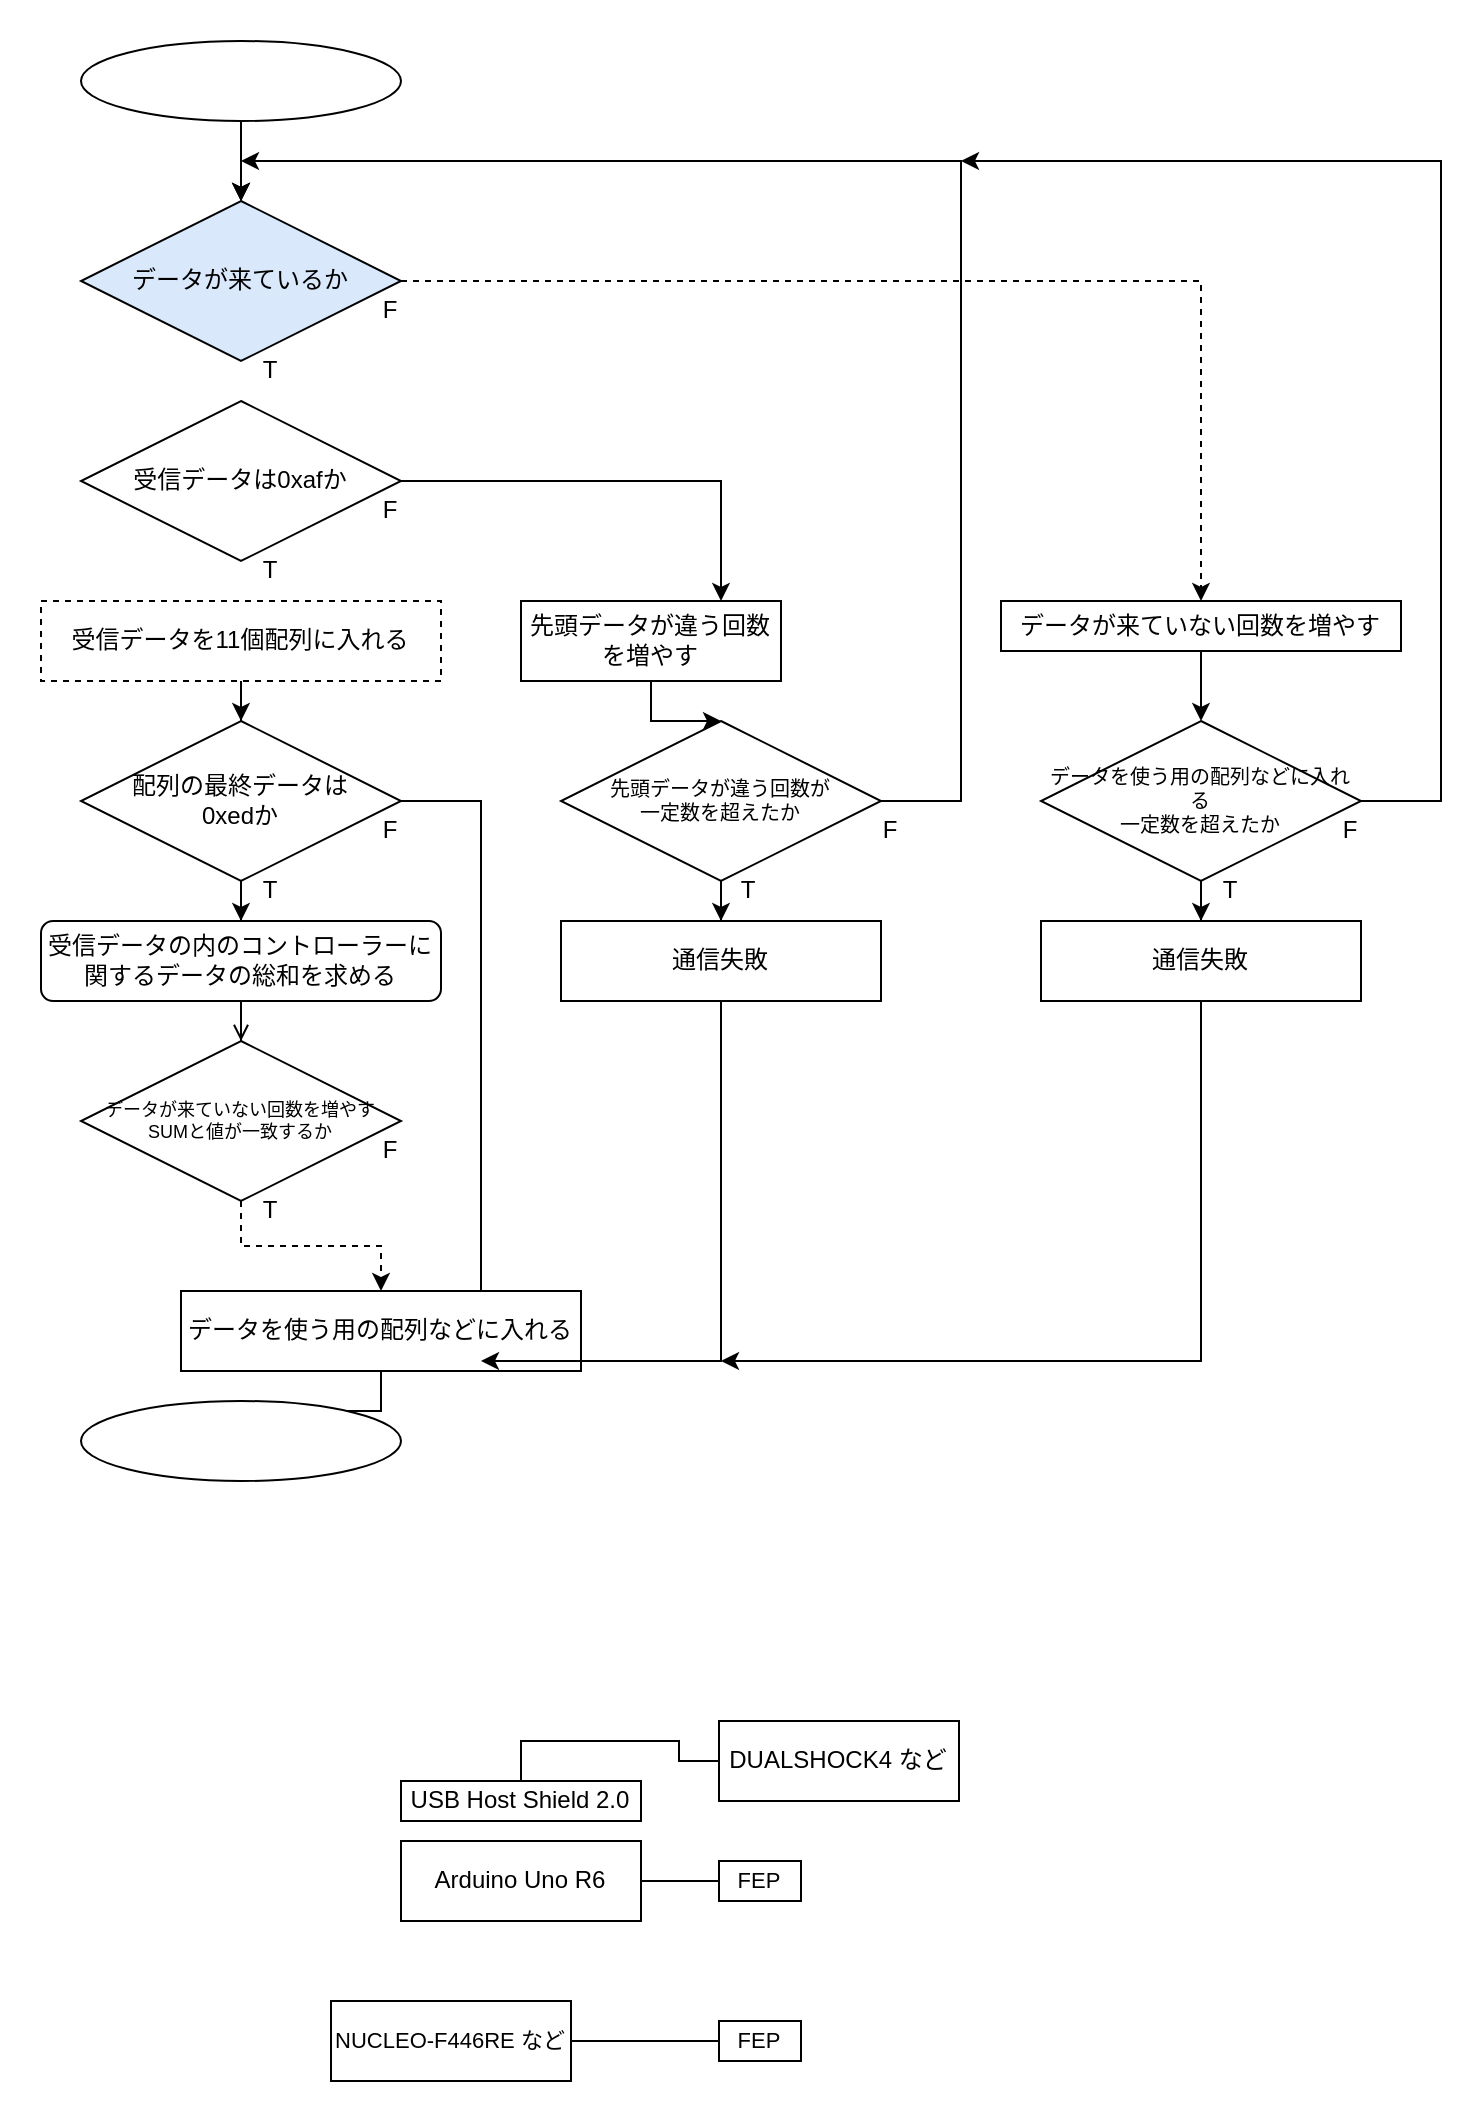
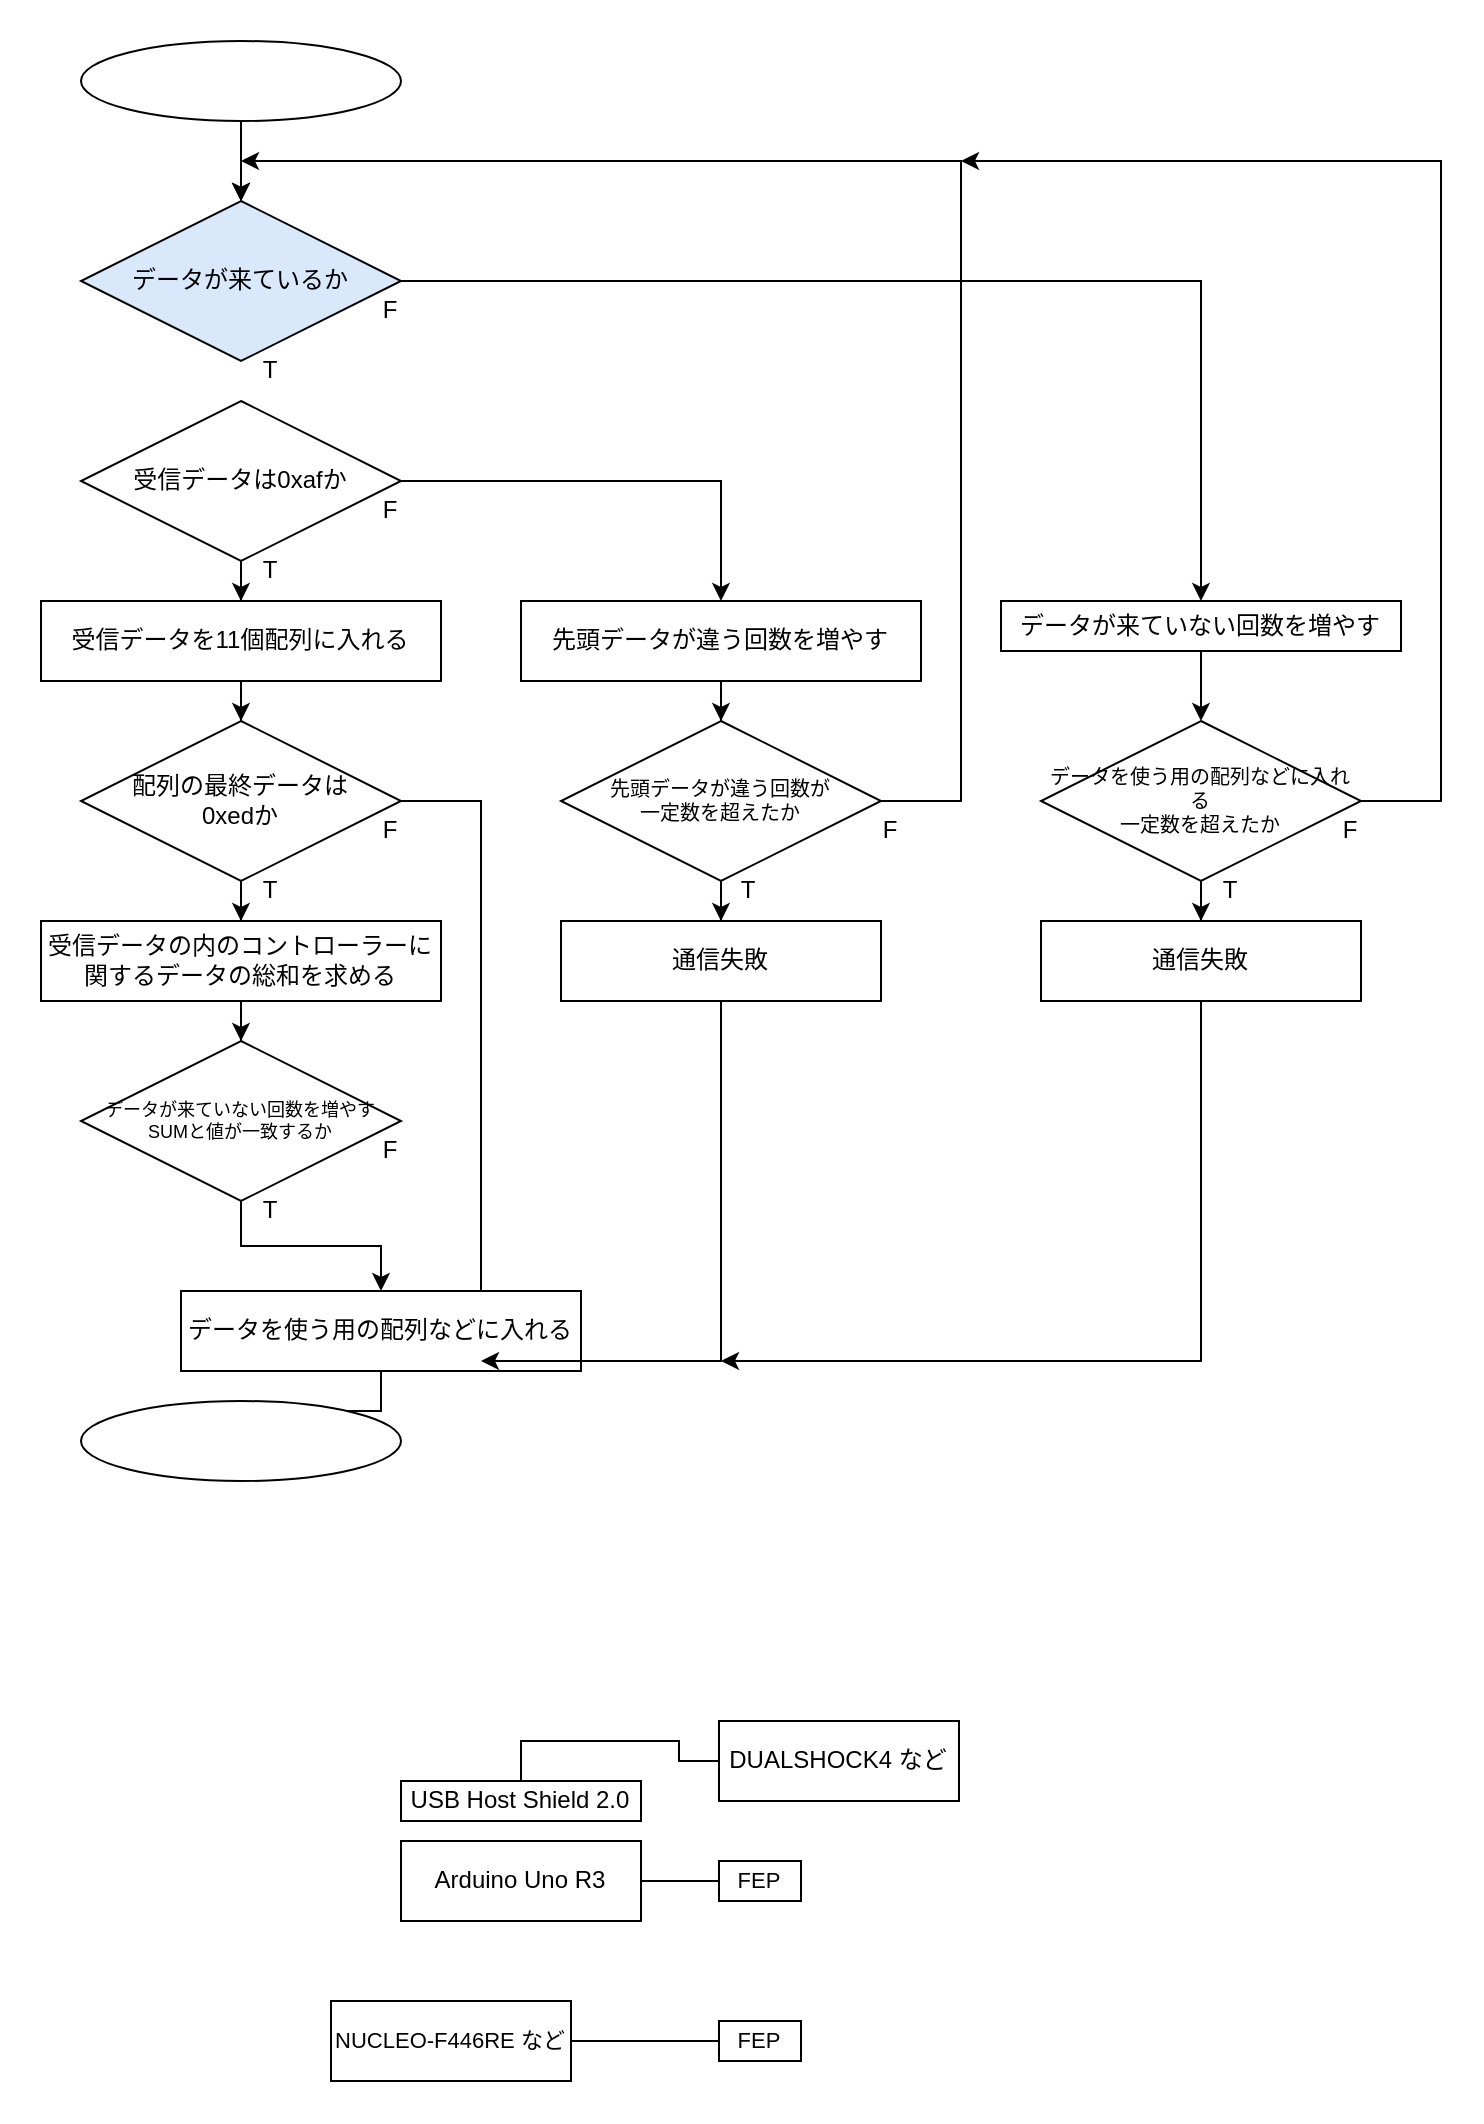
(954, 281) -> (954, 281)
none -> (241, 588)
(241, 641) -> (241, 641)
(651, 641) -> (721, 641)
(241, 961) -> (241, 961)
(241, 1029) -> (241, 1026)
(305, 1246) -> (305, 1246)
(521, 1881) -> (521, 1881)
